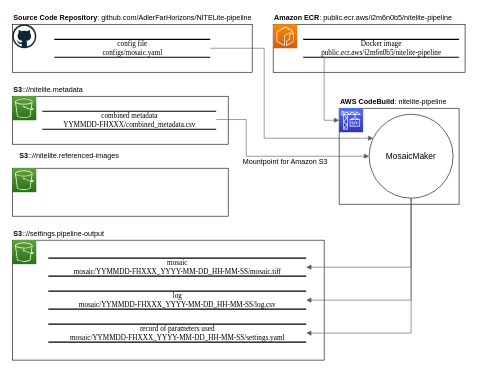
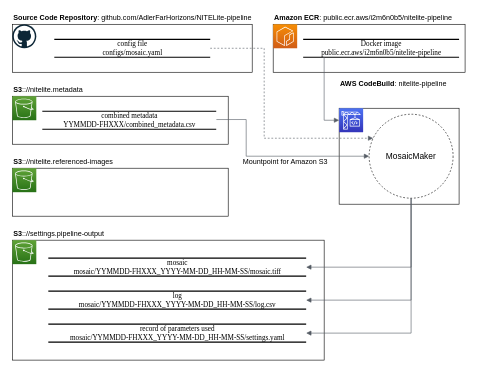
(396, 102) -> (396, 84)
(264, 118) -> (264, 118)
(69, 156) -> (63, 162)
(411, 156) -> (411, 156)
